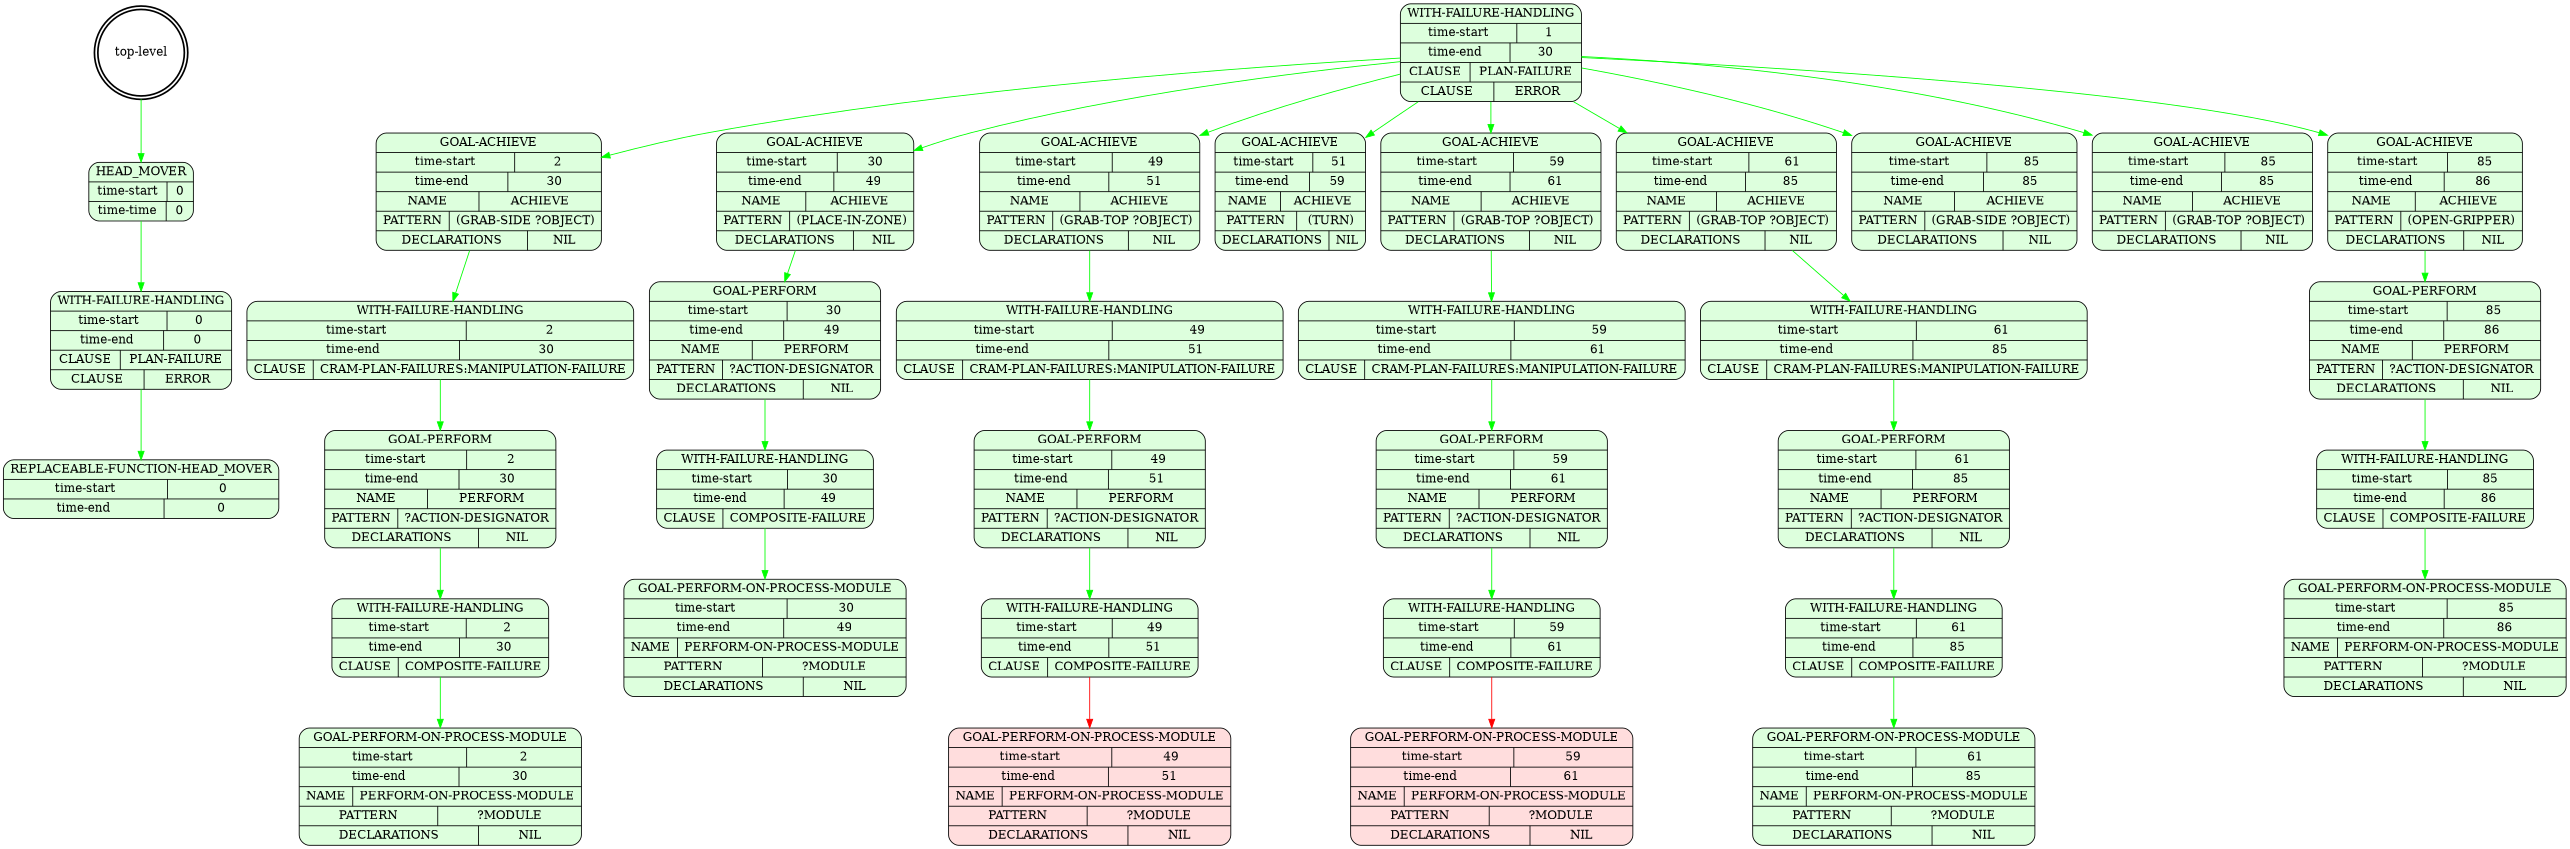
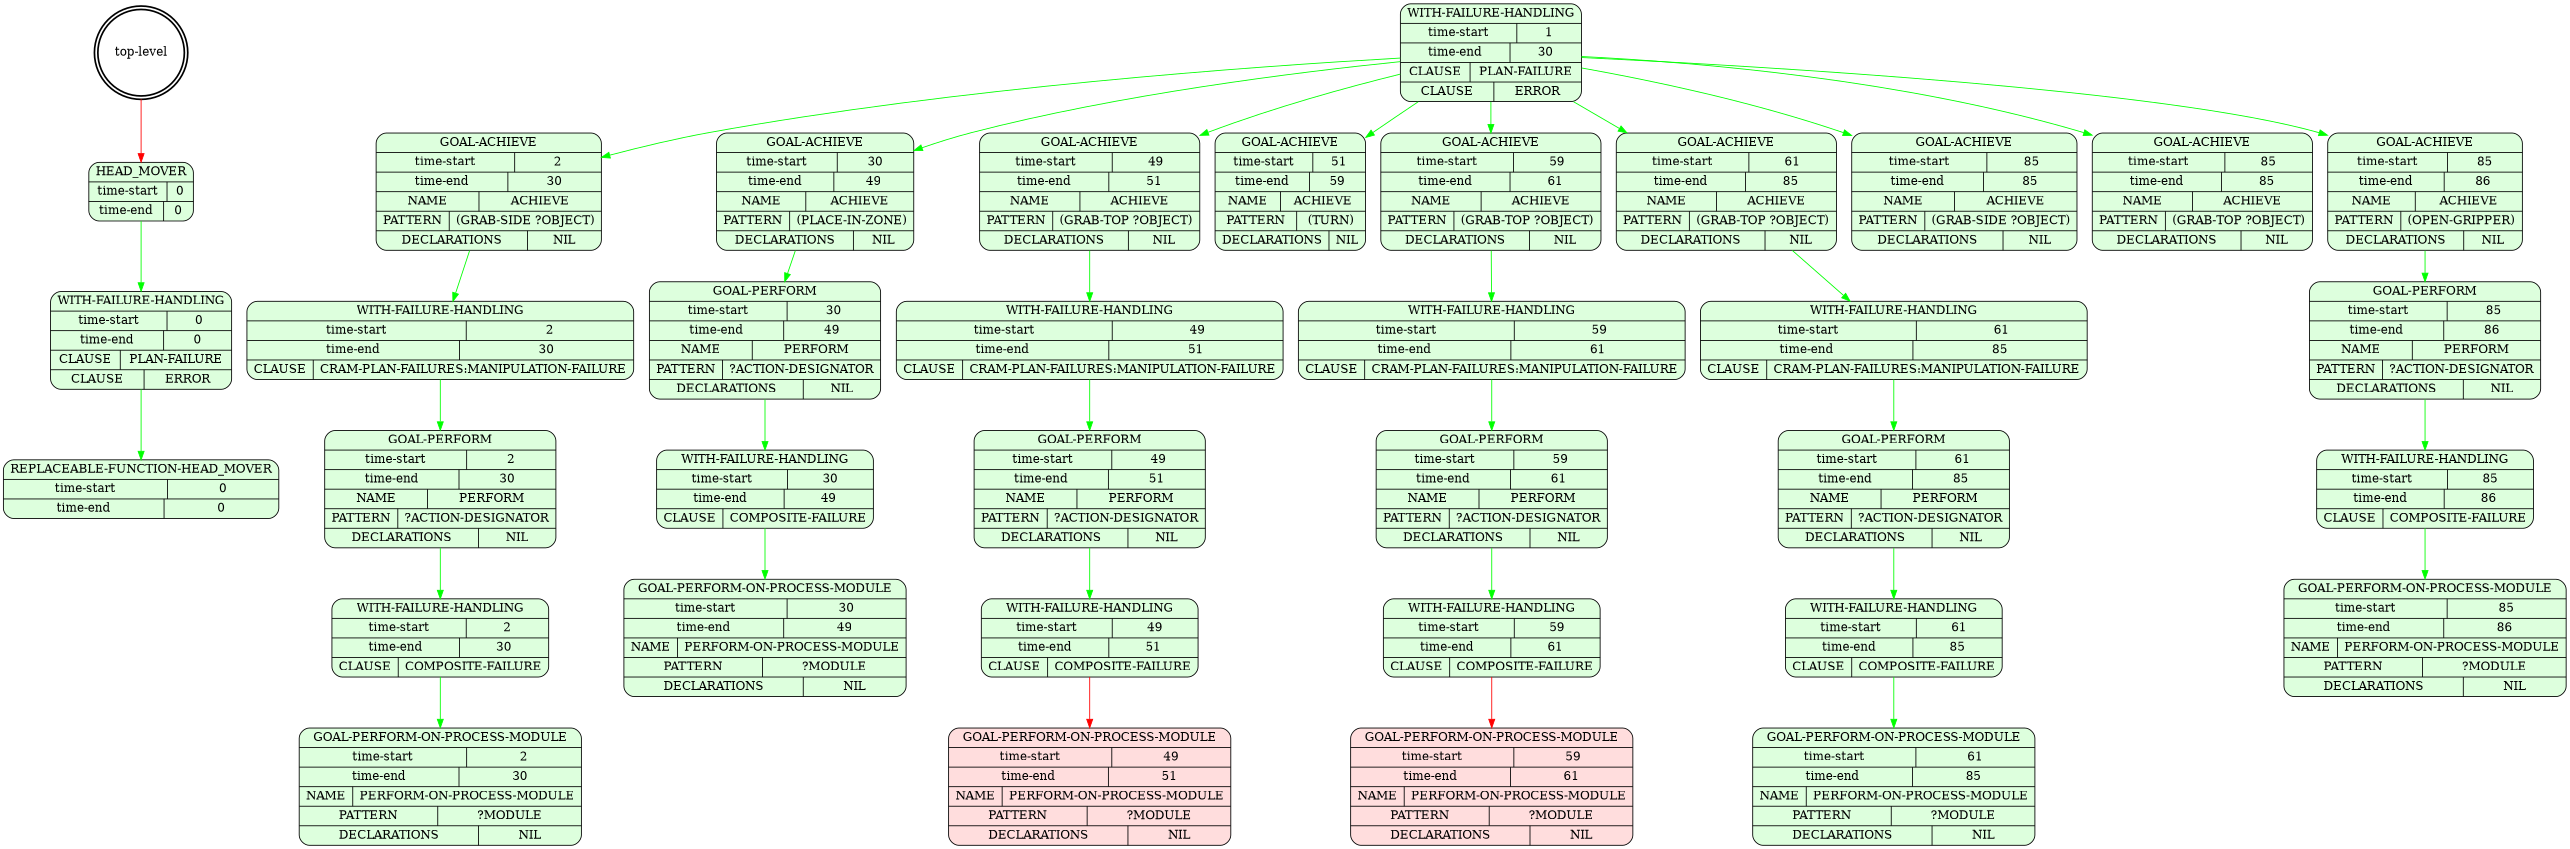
(141, 126) -> (141, 126)
(128, 211) -> (126, 211)
